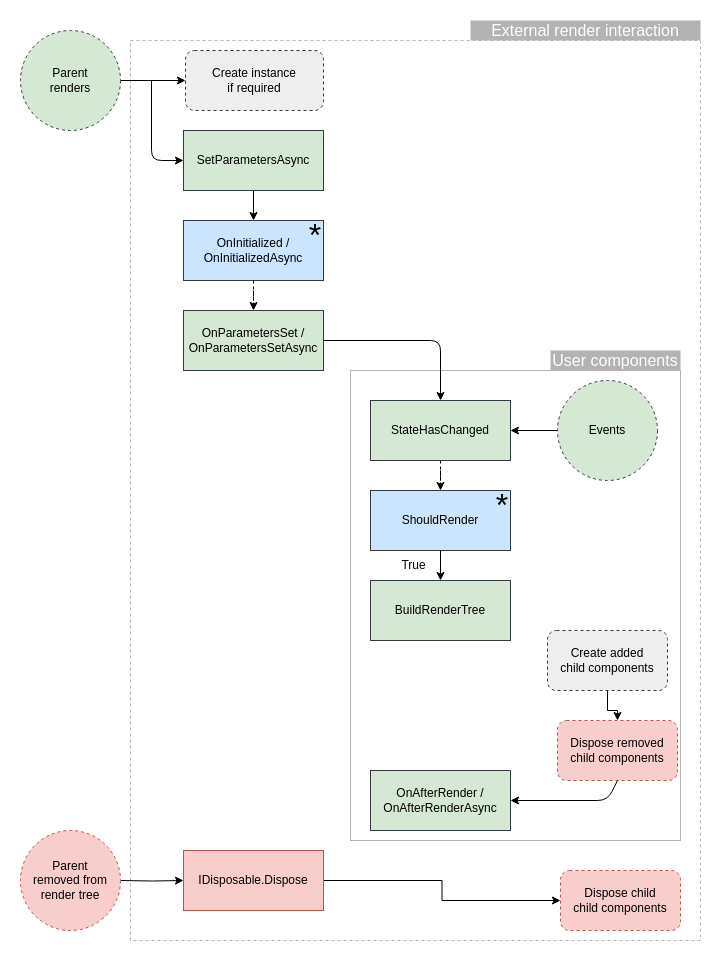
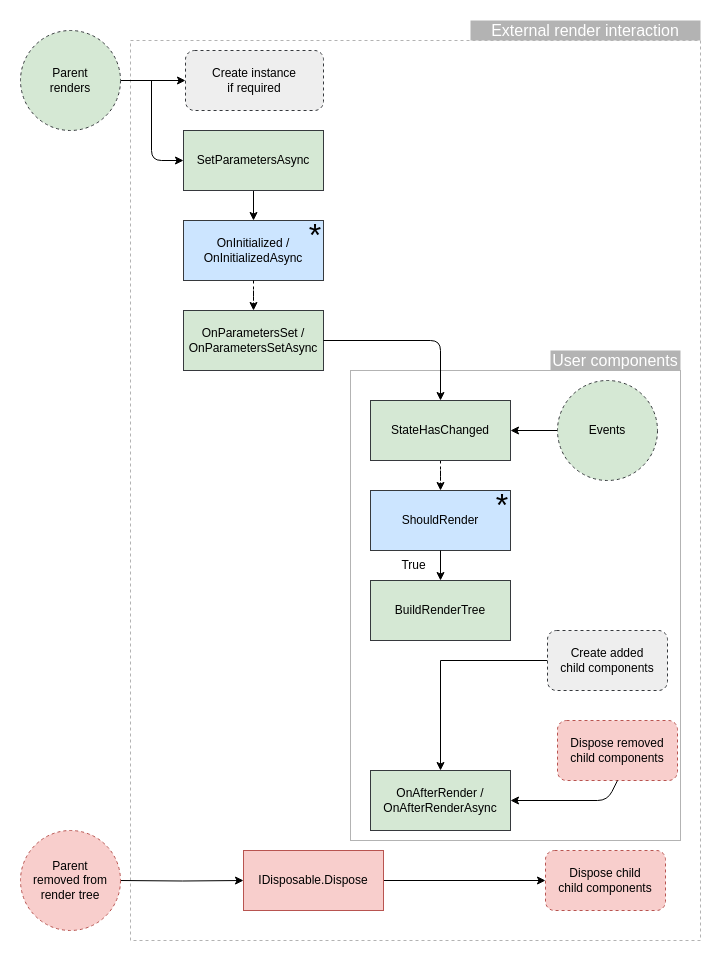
(608, 707) -> (443, 661)
(254, 881) -> (314, 881)
(621, 901) -> (606, 881)
